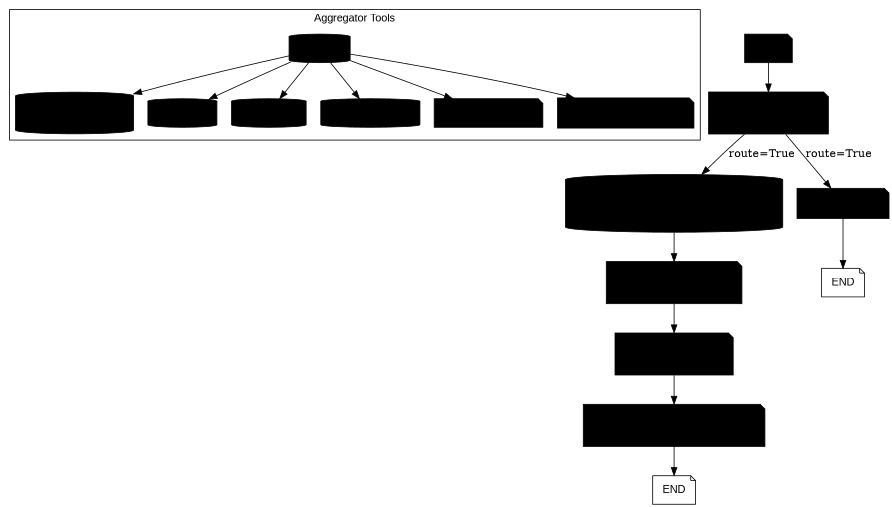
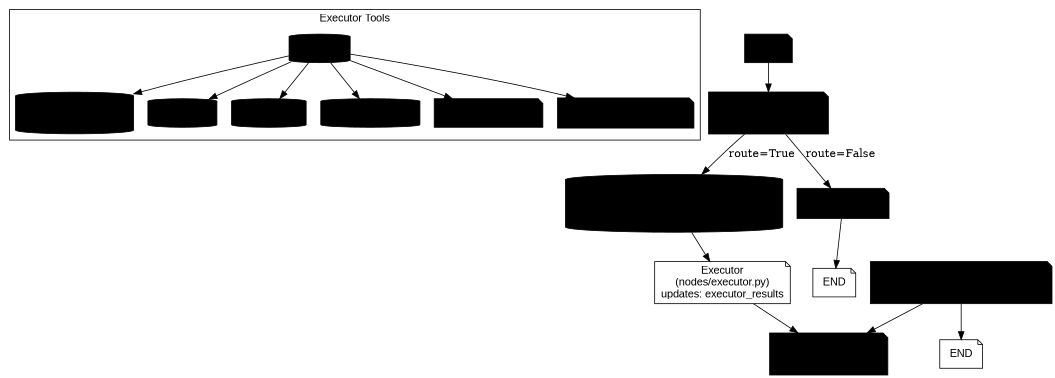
(355, 19) -> (355, 19)
(839, 154) -> (841, 154)
(674, 283) -> (722, 283)
(674, 386) -> (898, 317)
